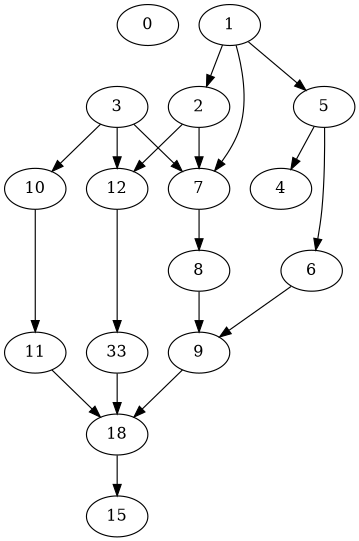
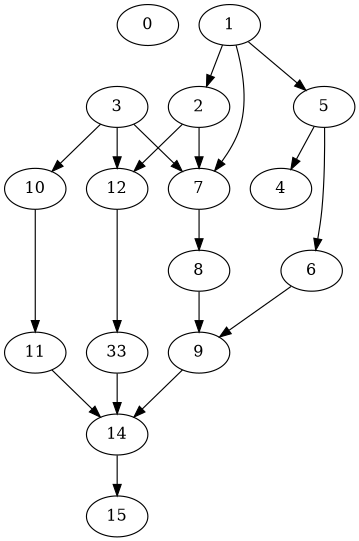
(117, 435) -> (117, 435)
